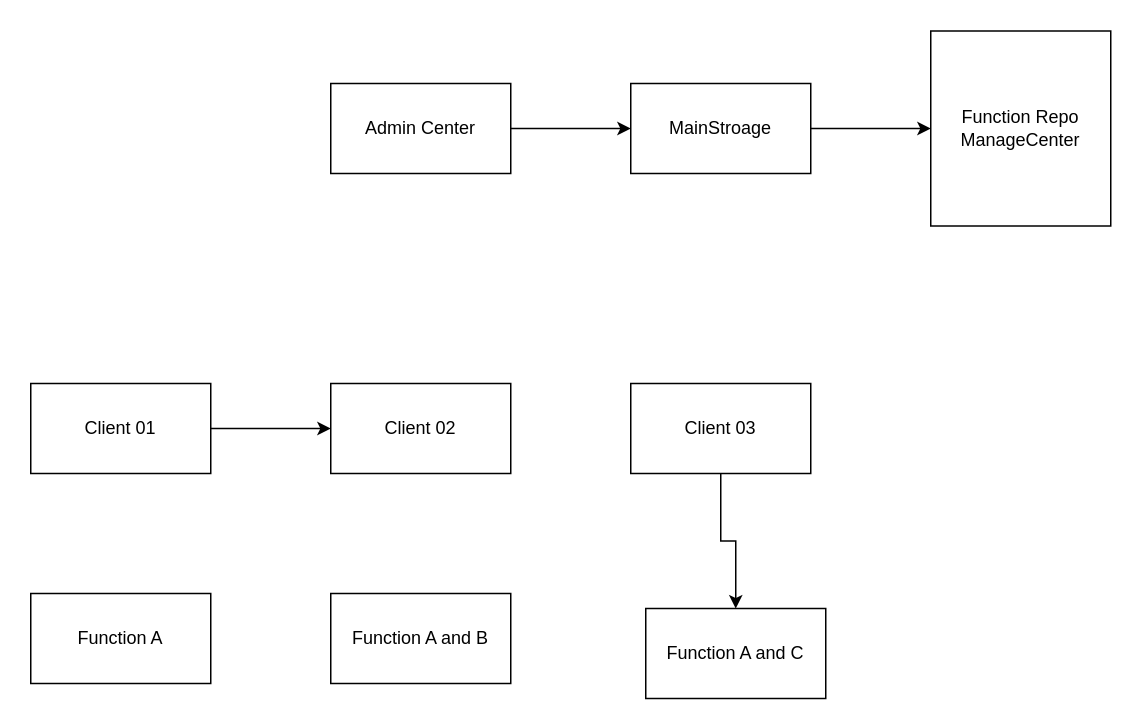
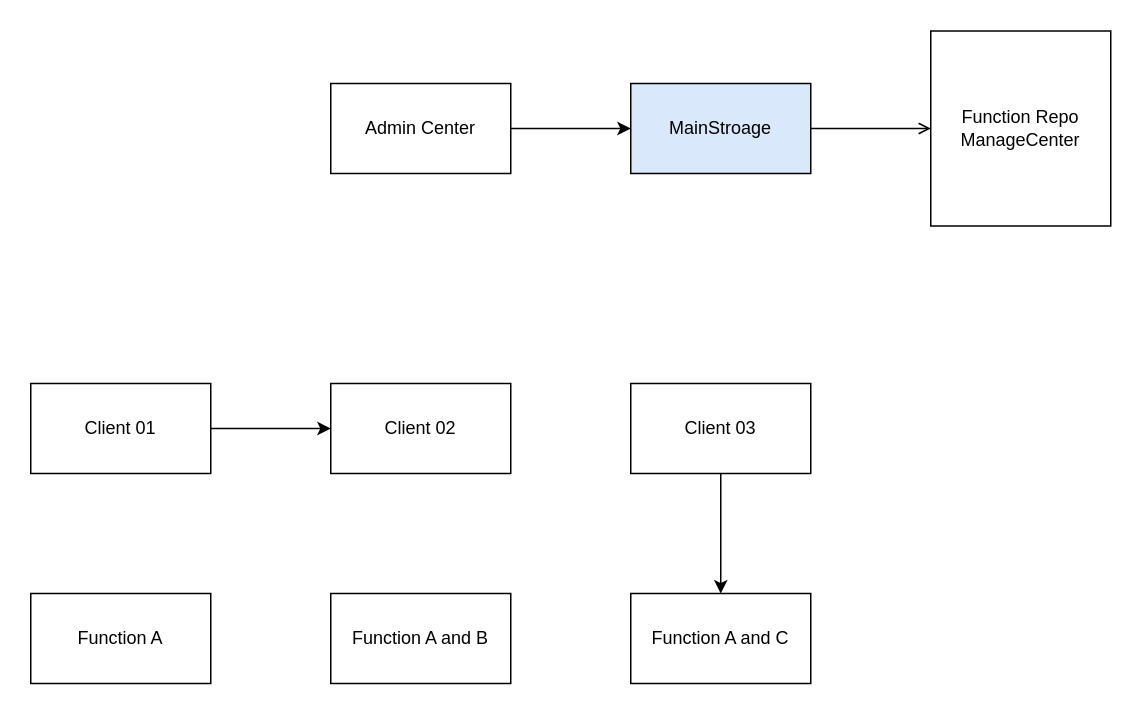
(721, 128) -> (721, 128)
(919, 128) -> (921, 128)
(736, 653) -> (721, 638)
